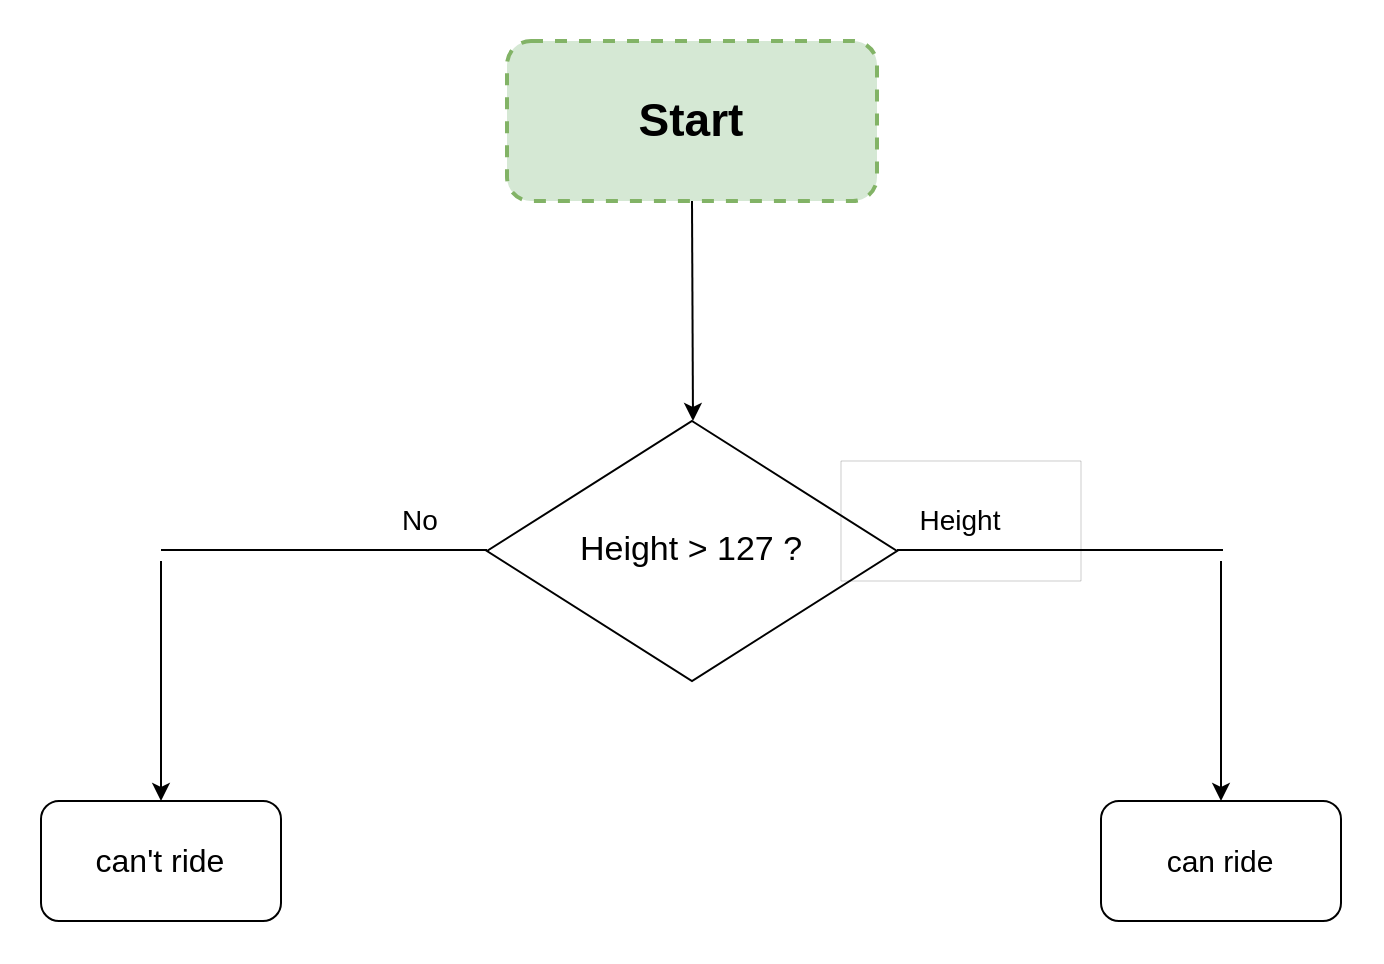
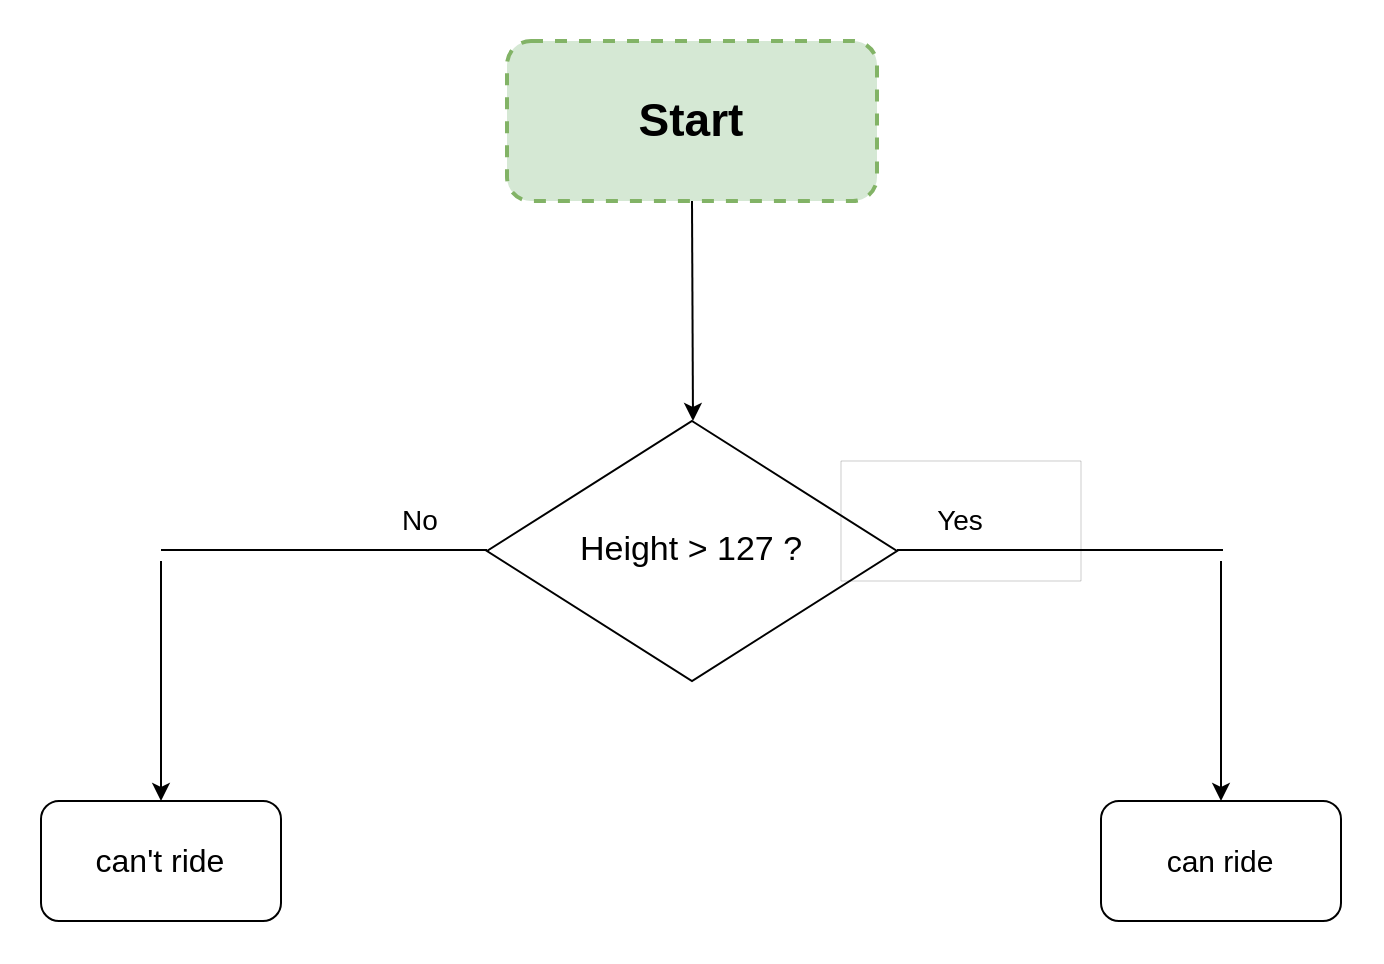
(961, 521) -> (961, 521)
